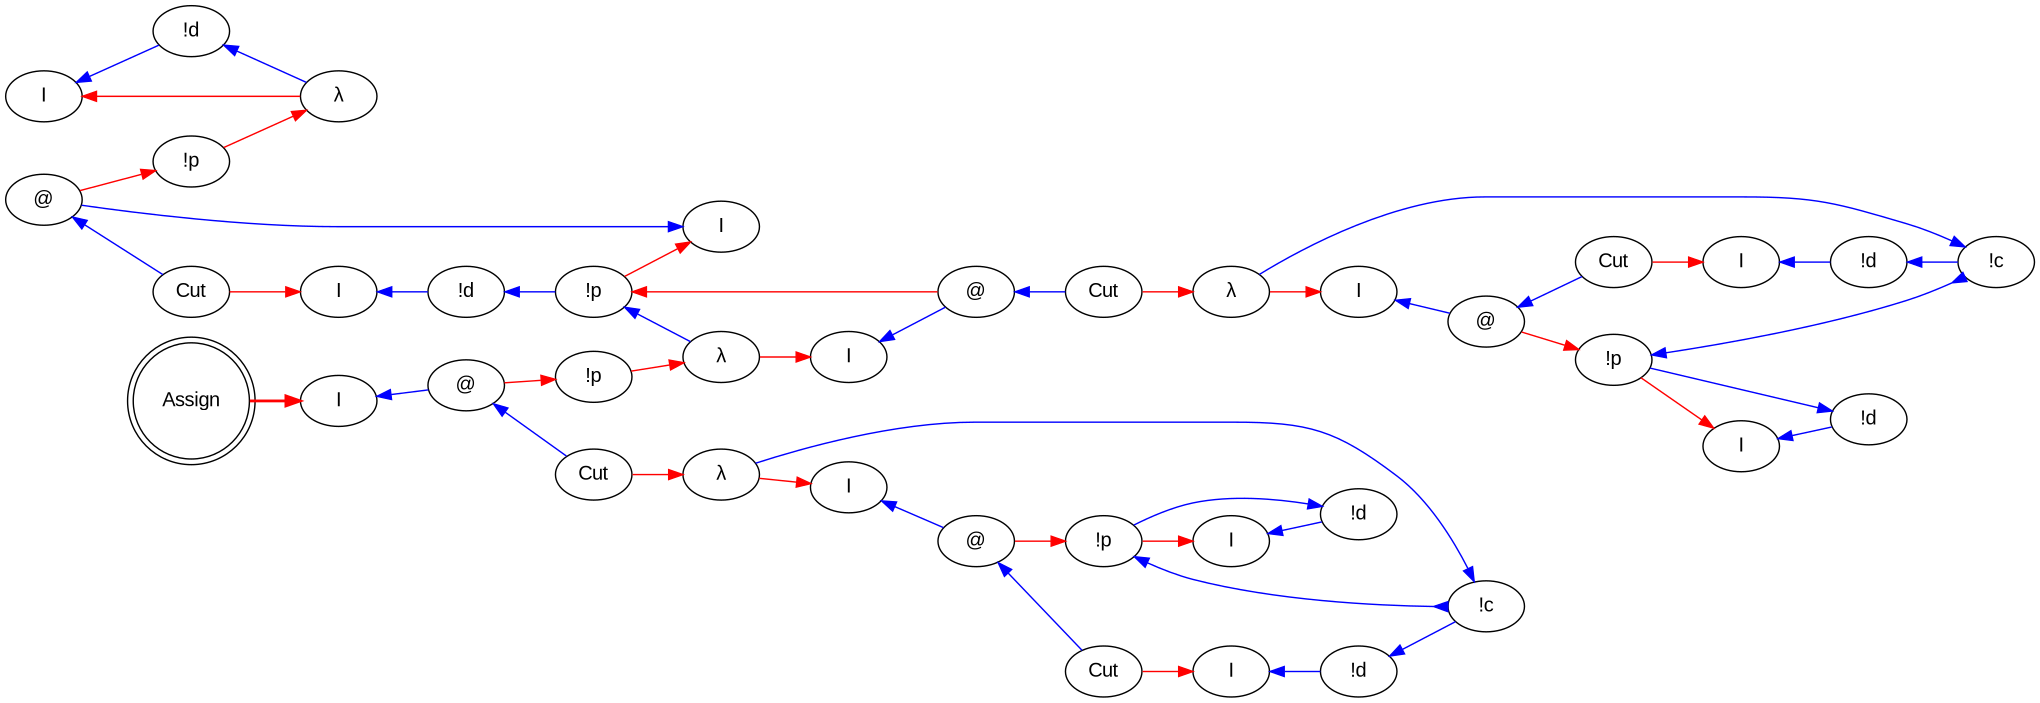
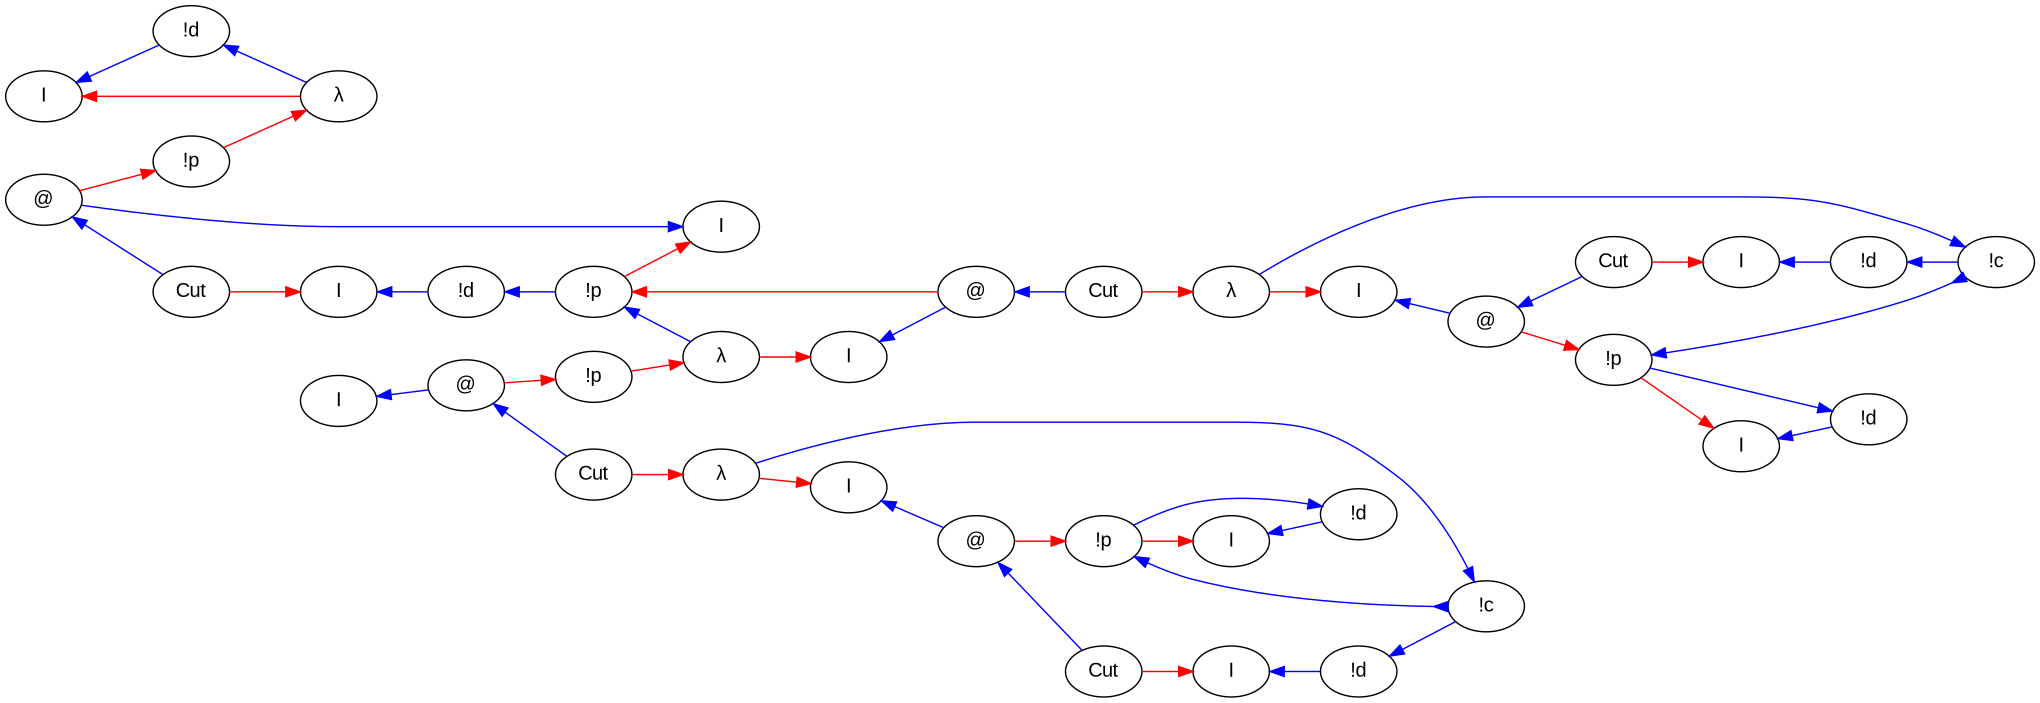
(191, 401) -> none
